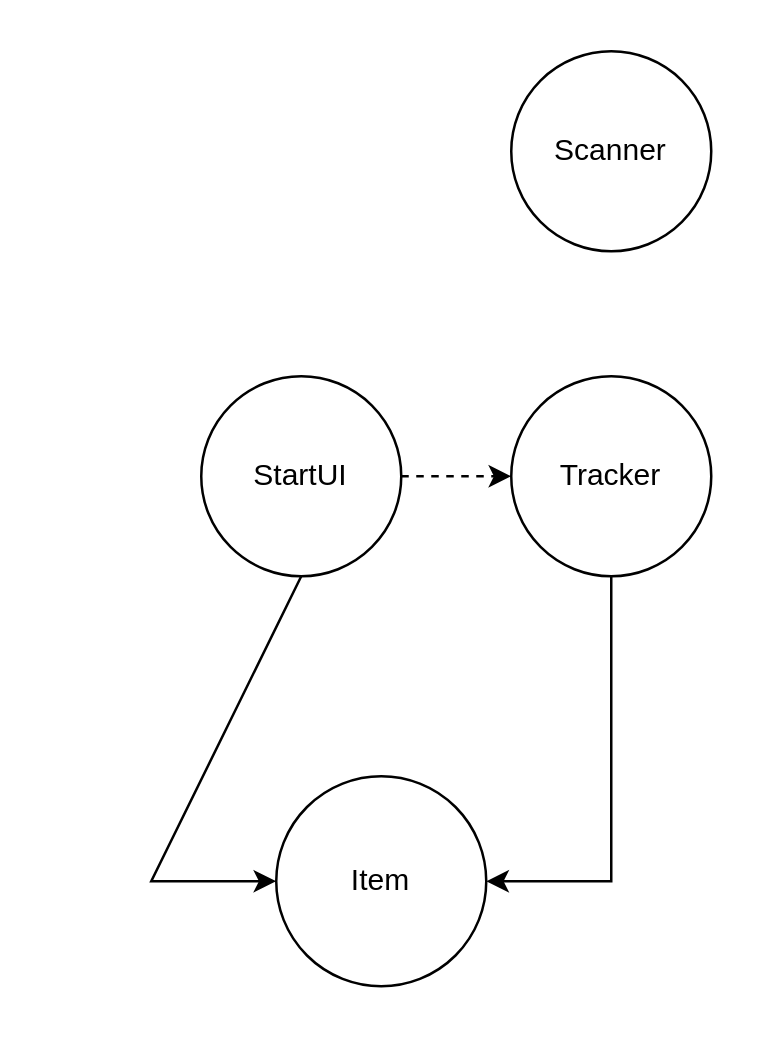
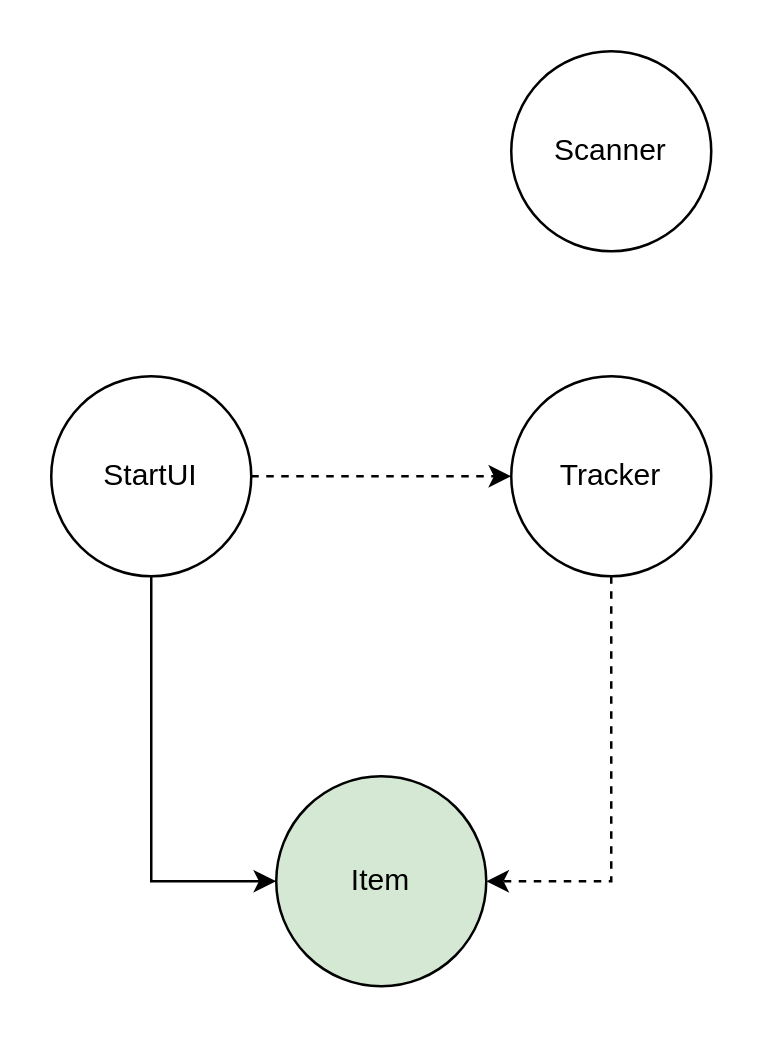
(301, 476) -> (151, 476)
(611, 782) -> (611, 782)
(381, 881) -> (381, 881)
